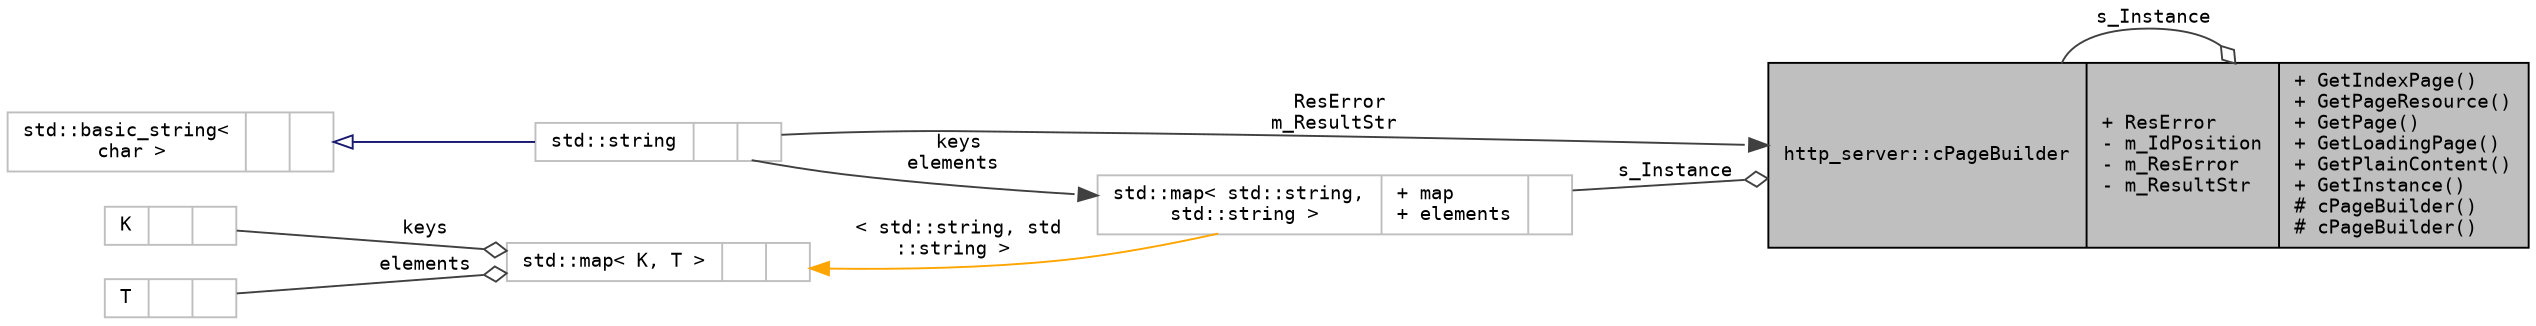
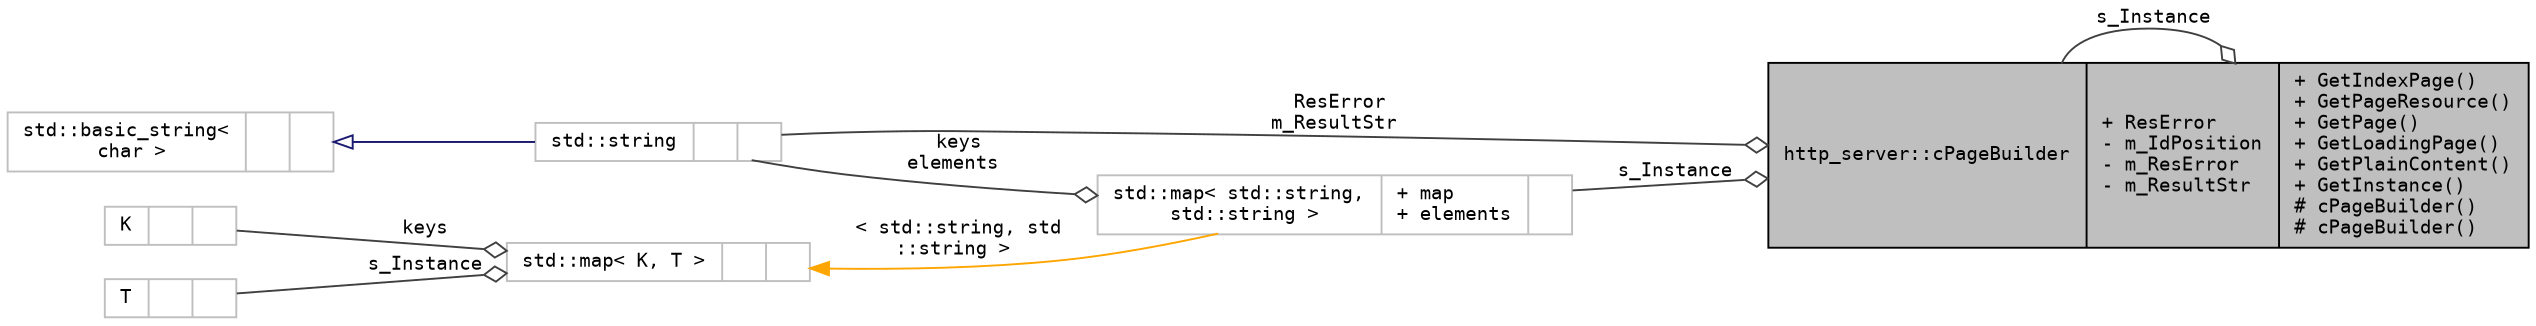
(1263, 135) -> (1263, 135)
(913, 182) -> (913, 182)
(420, 265) -> (420, 265)
